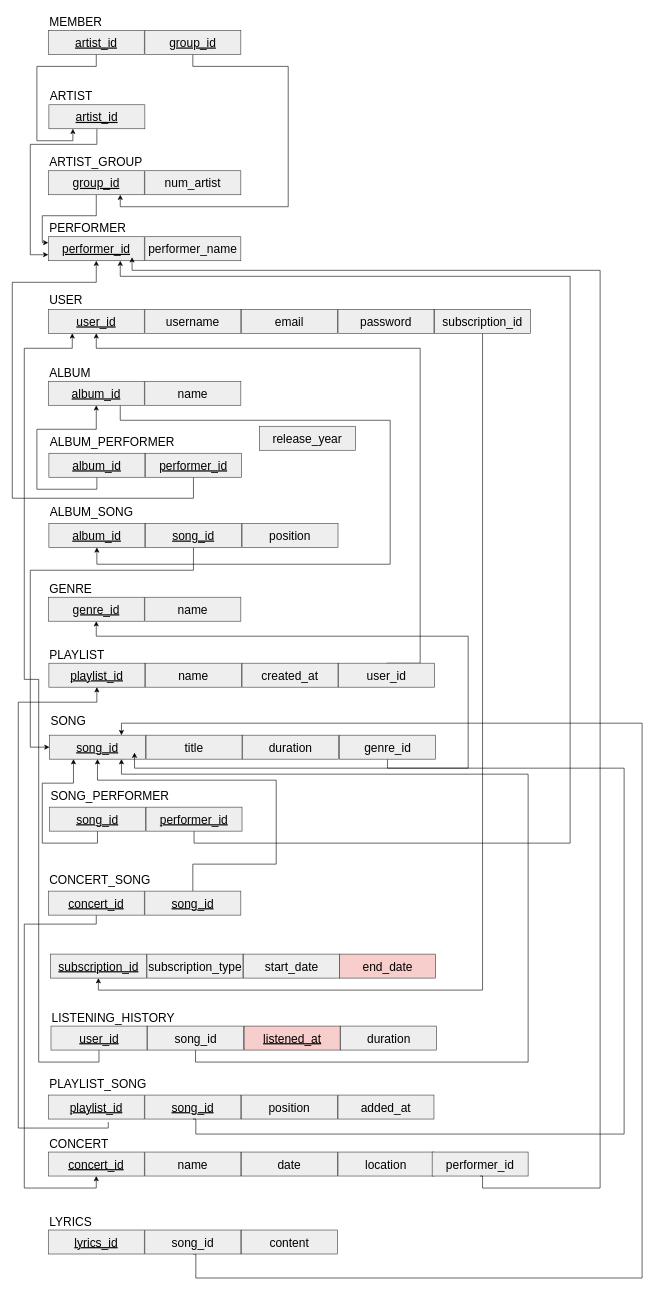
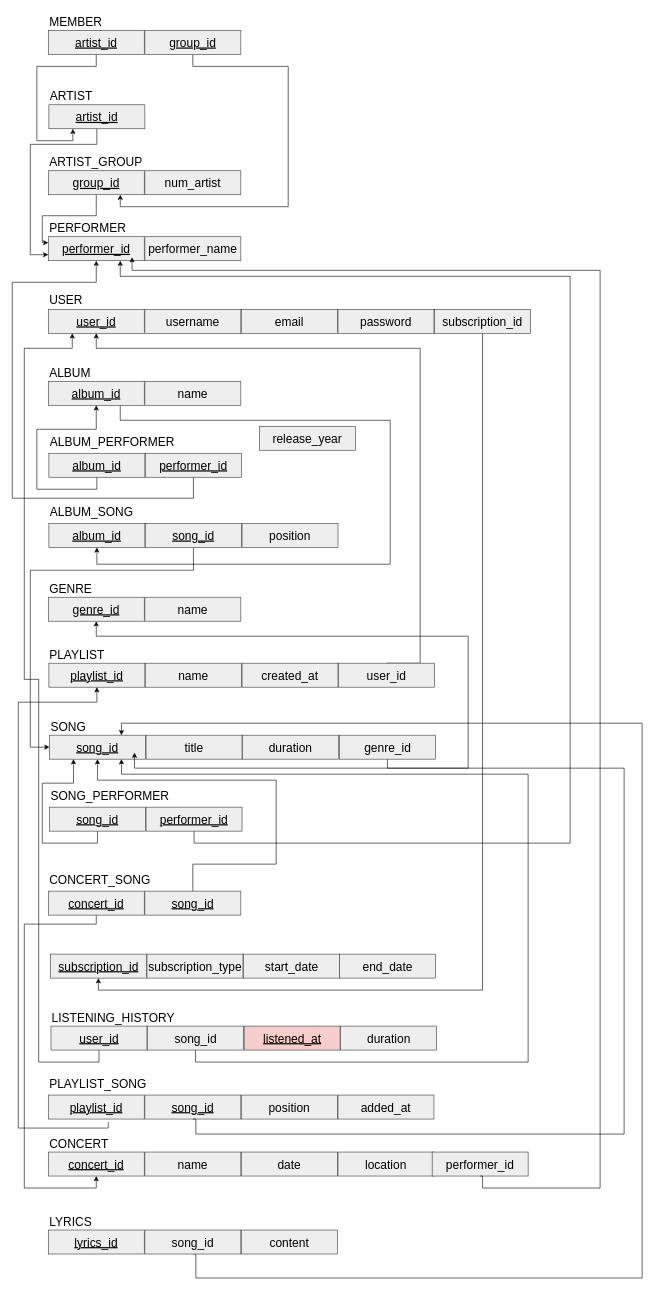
(71, 720) -> (71, 726)
(388, 966) -> (388, 966)
